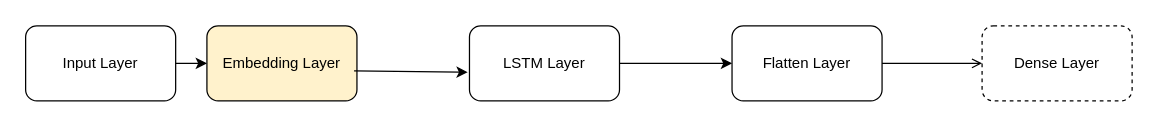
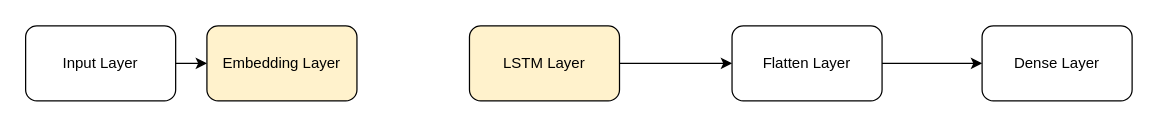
(544, 63) -> (544, 63)
(974, 63) -> (972, 63)
(1057, 63) -> (1057, 63)
(406, 71) -> none
